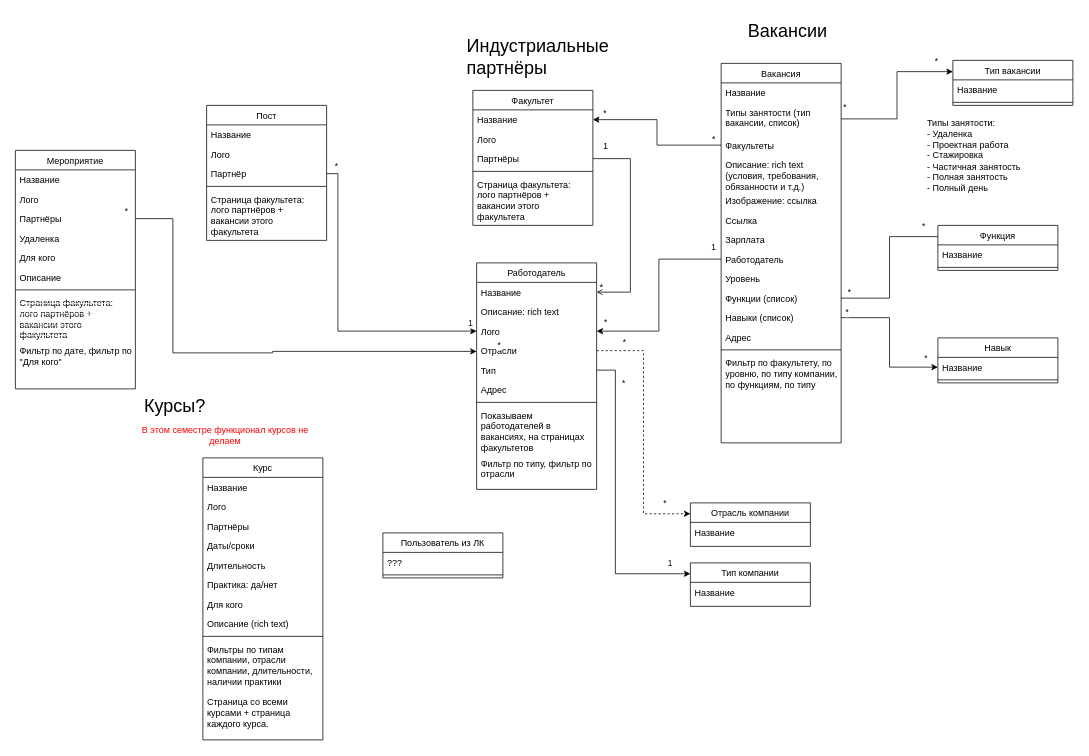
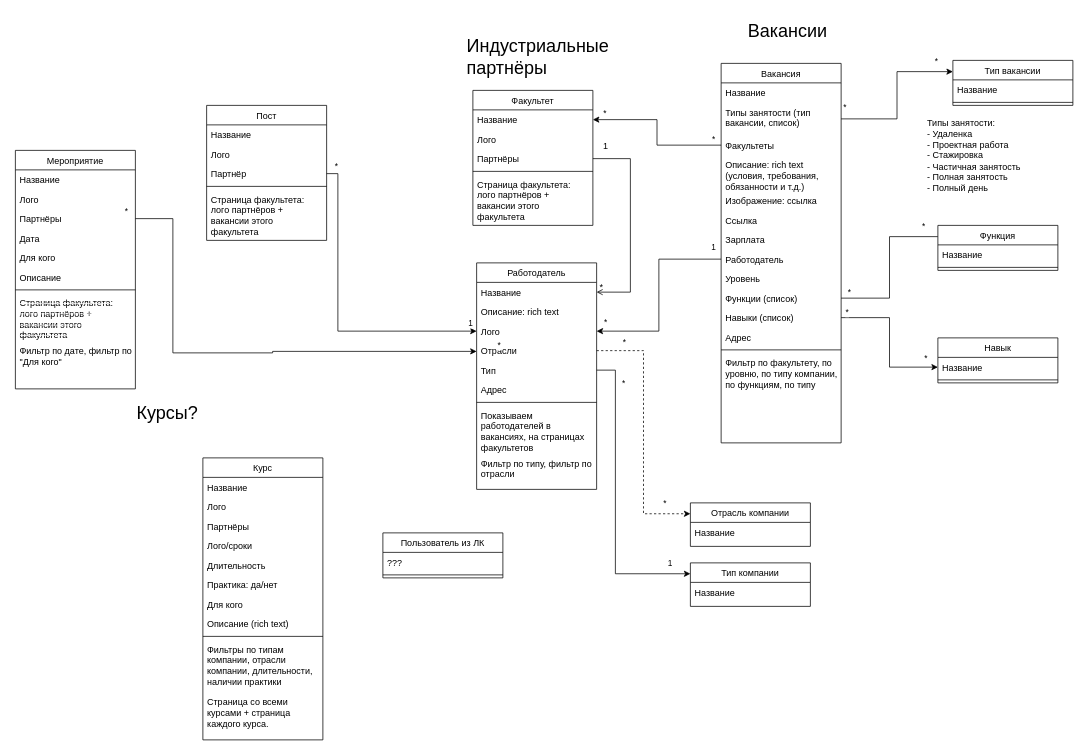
(40, 239) -> (30, 239)
(214, 398) -> (207, 405)
(225, 435) -> none
(232, 546) -> (232, 546)
